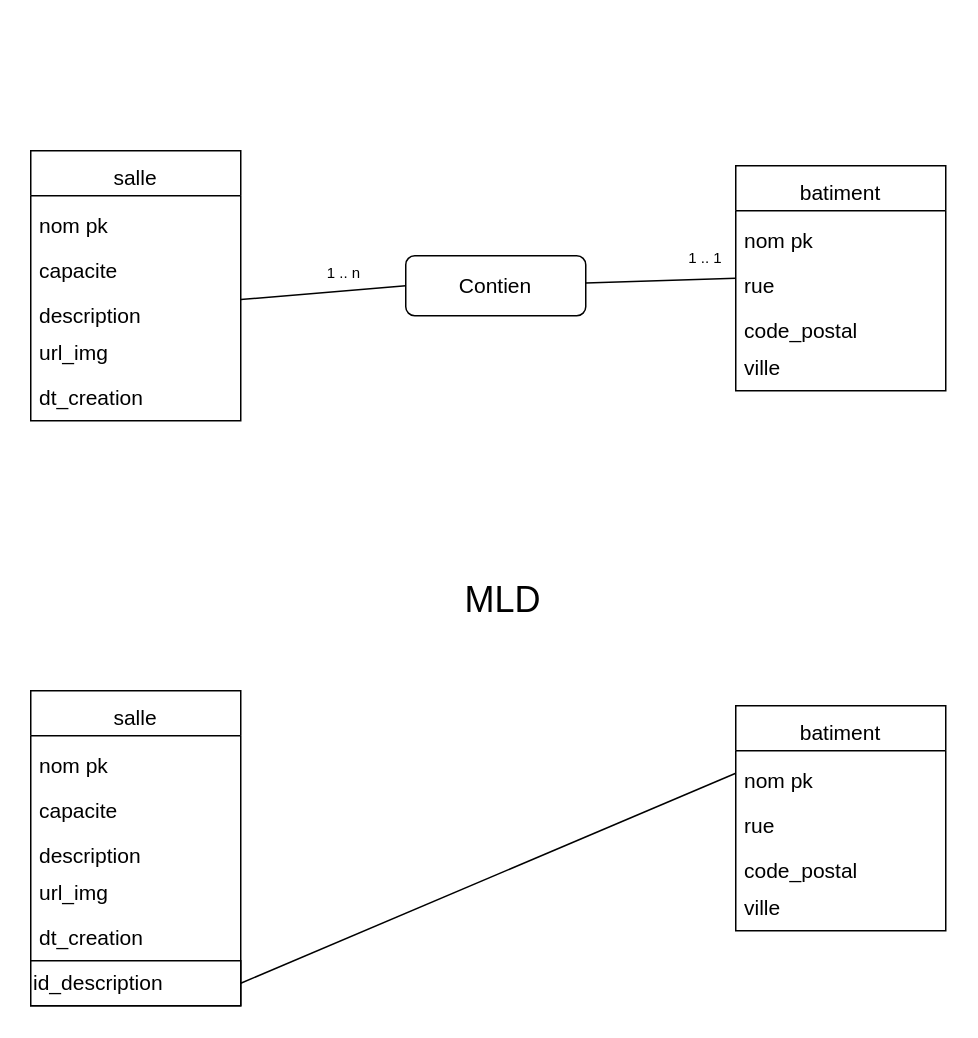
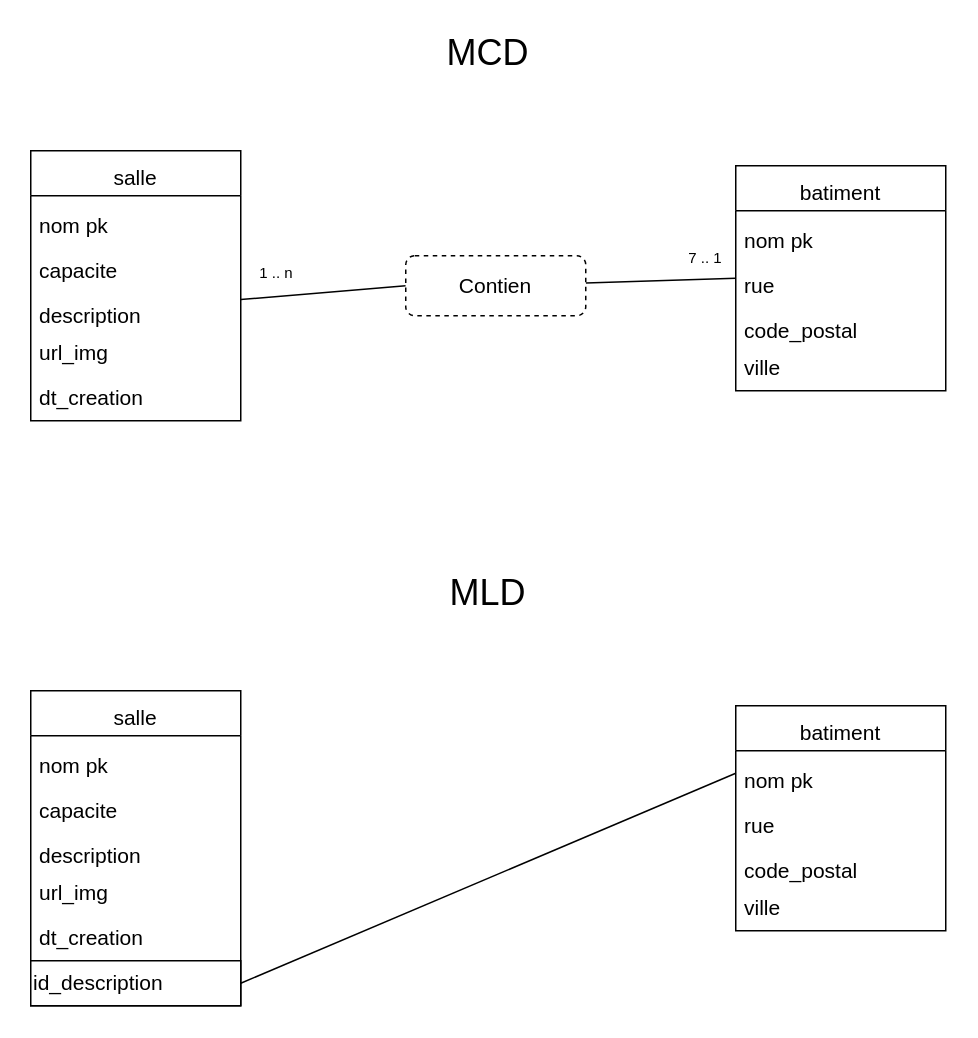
none -> (488, 53)
(706, 256) -> (706, 256)
(344, 271) -> (277, 271)
(496, 286) -> (496, 286)
(503, 601) -> (488, 593)
